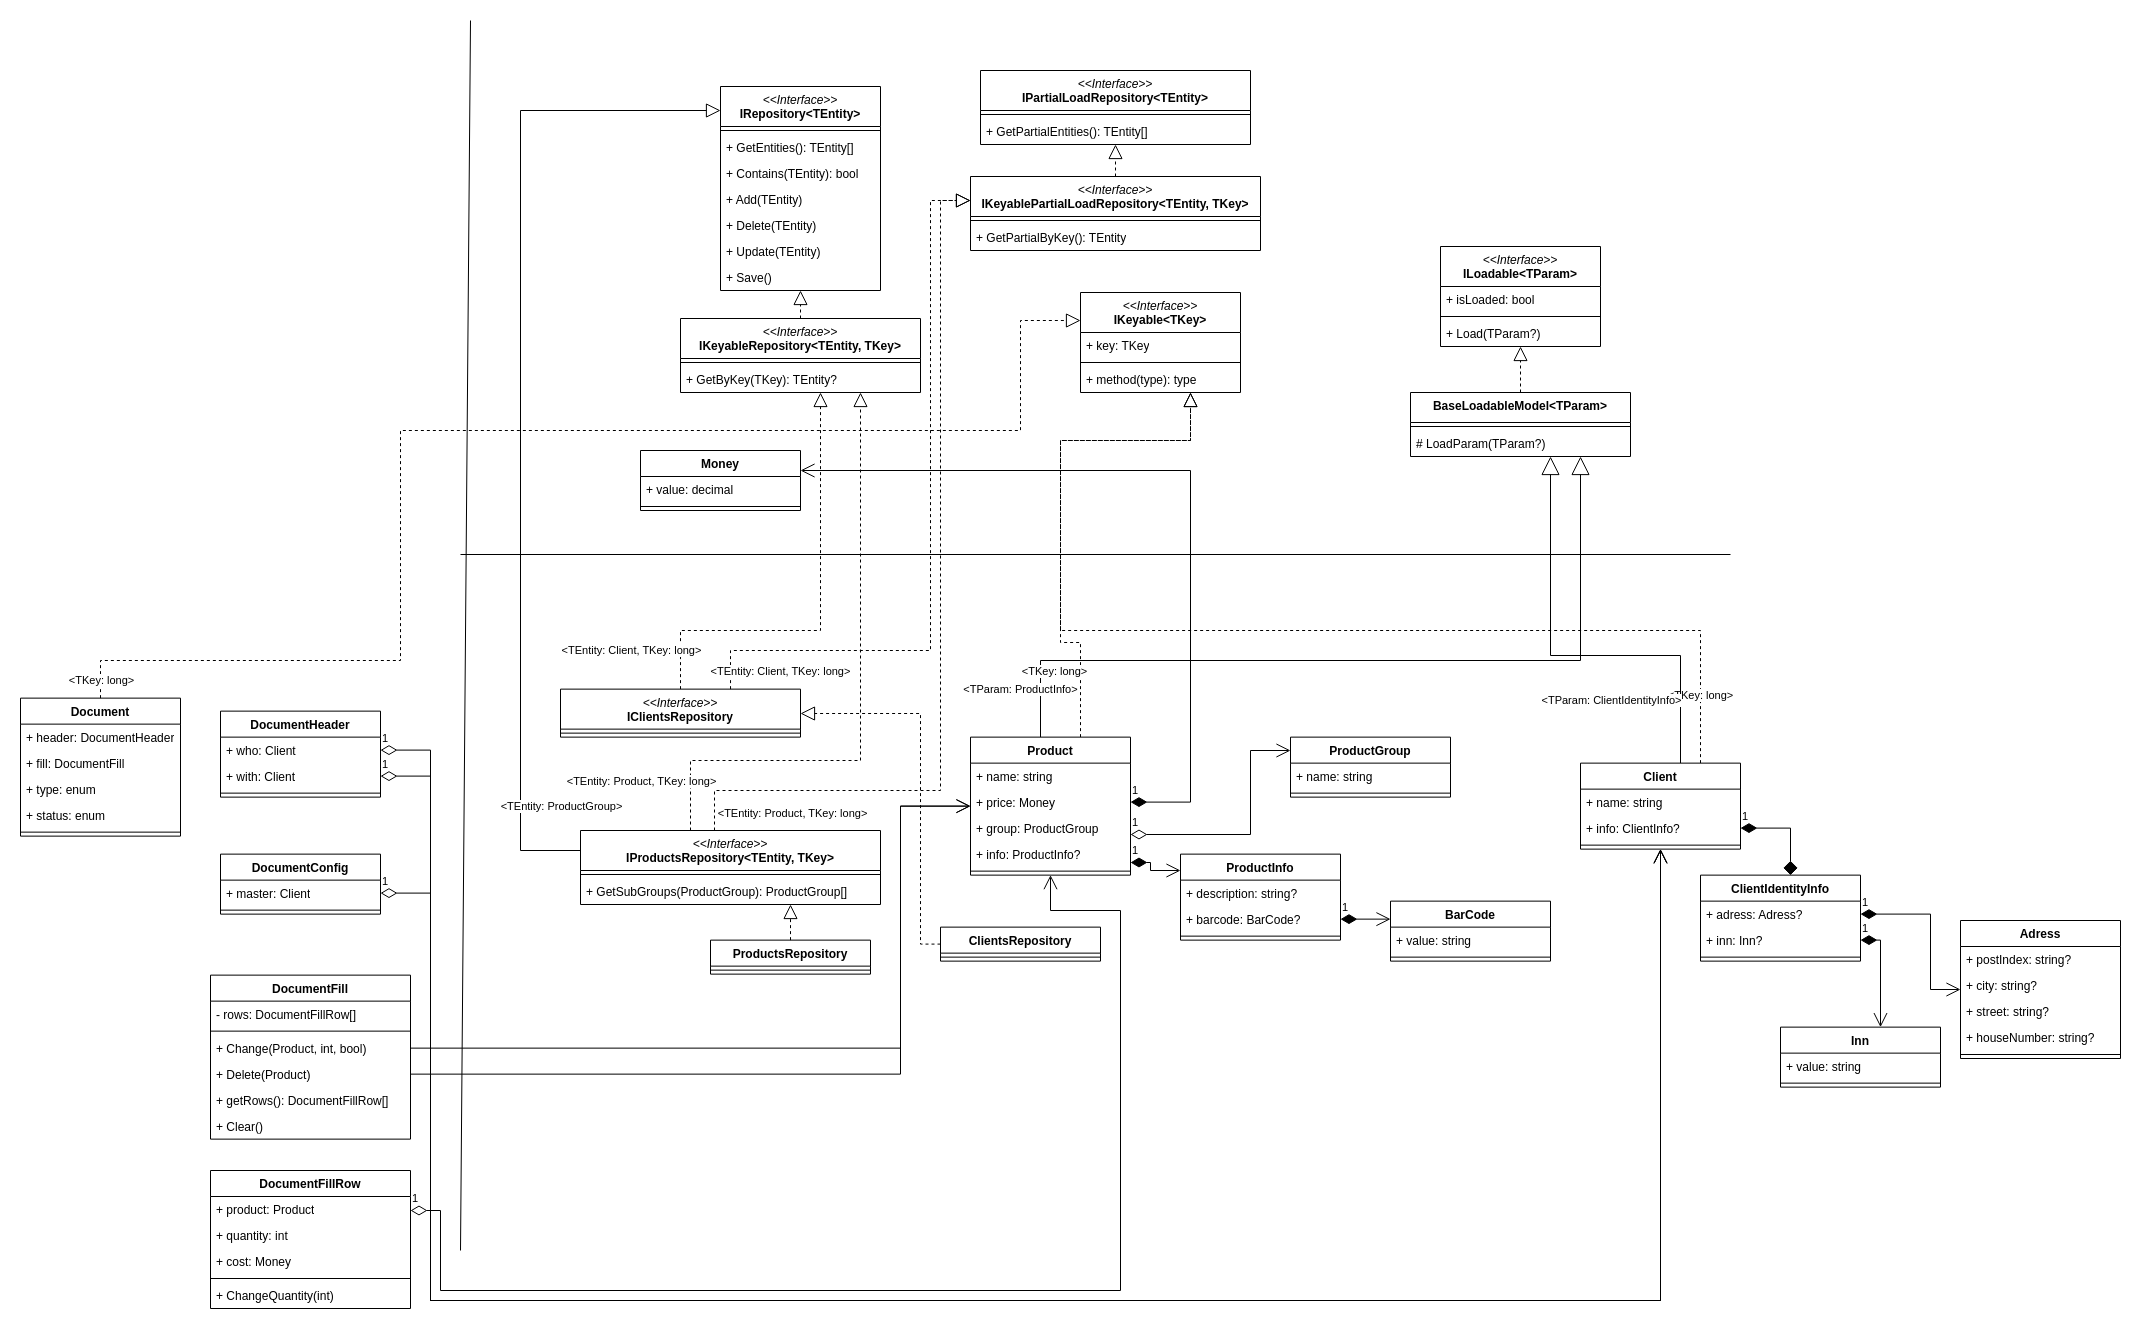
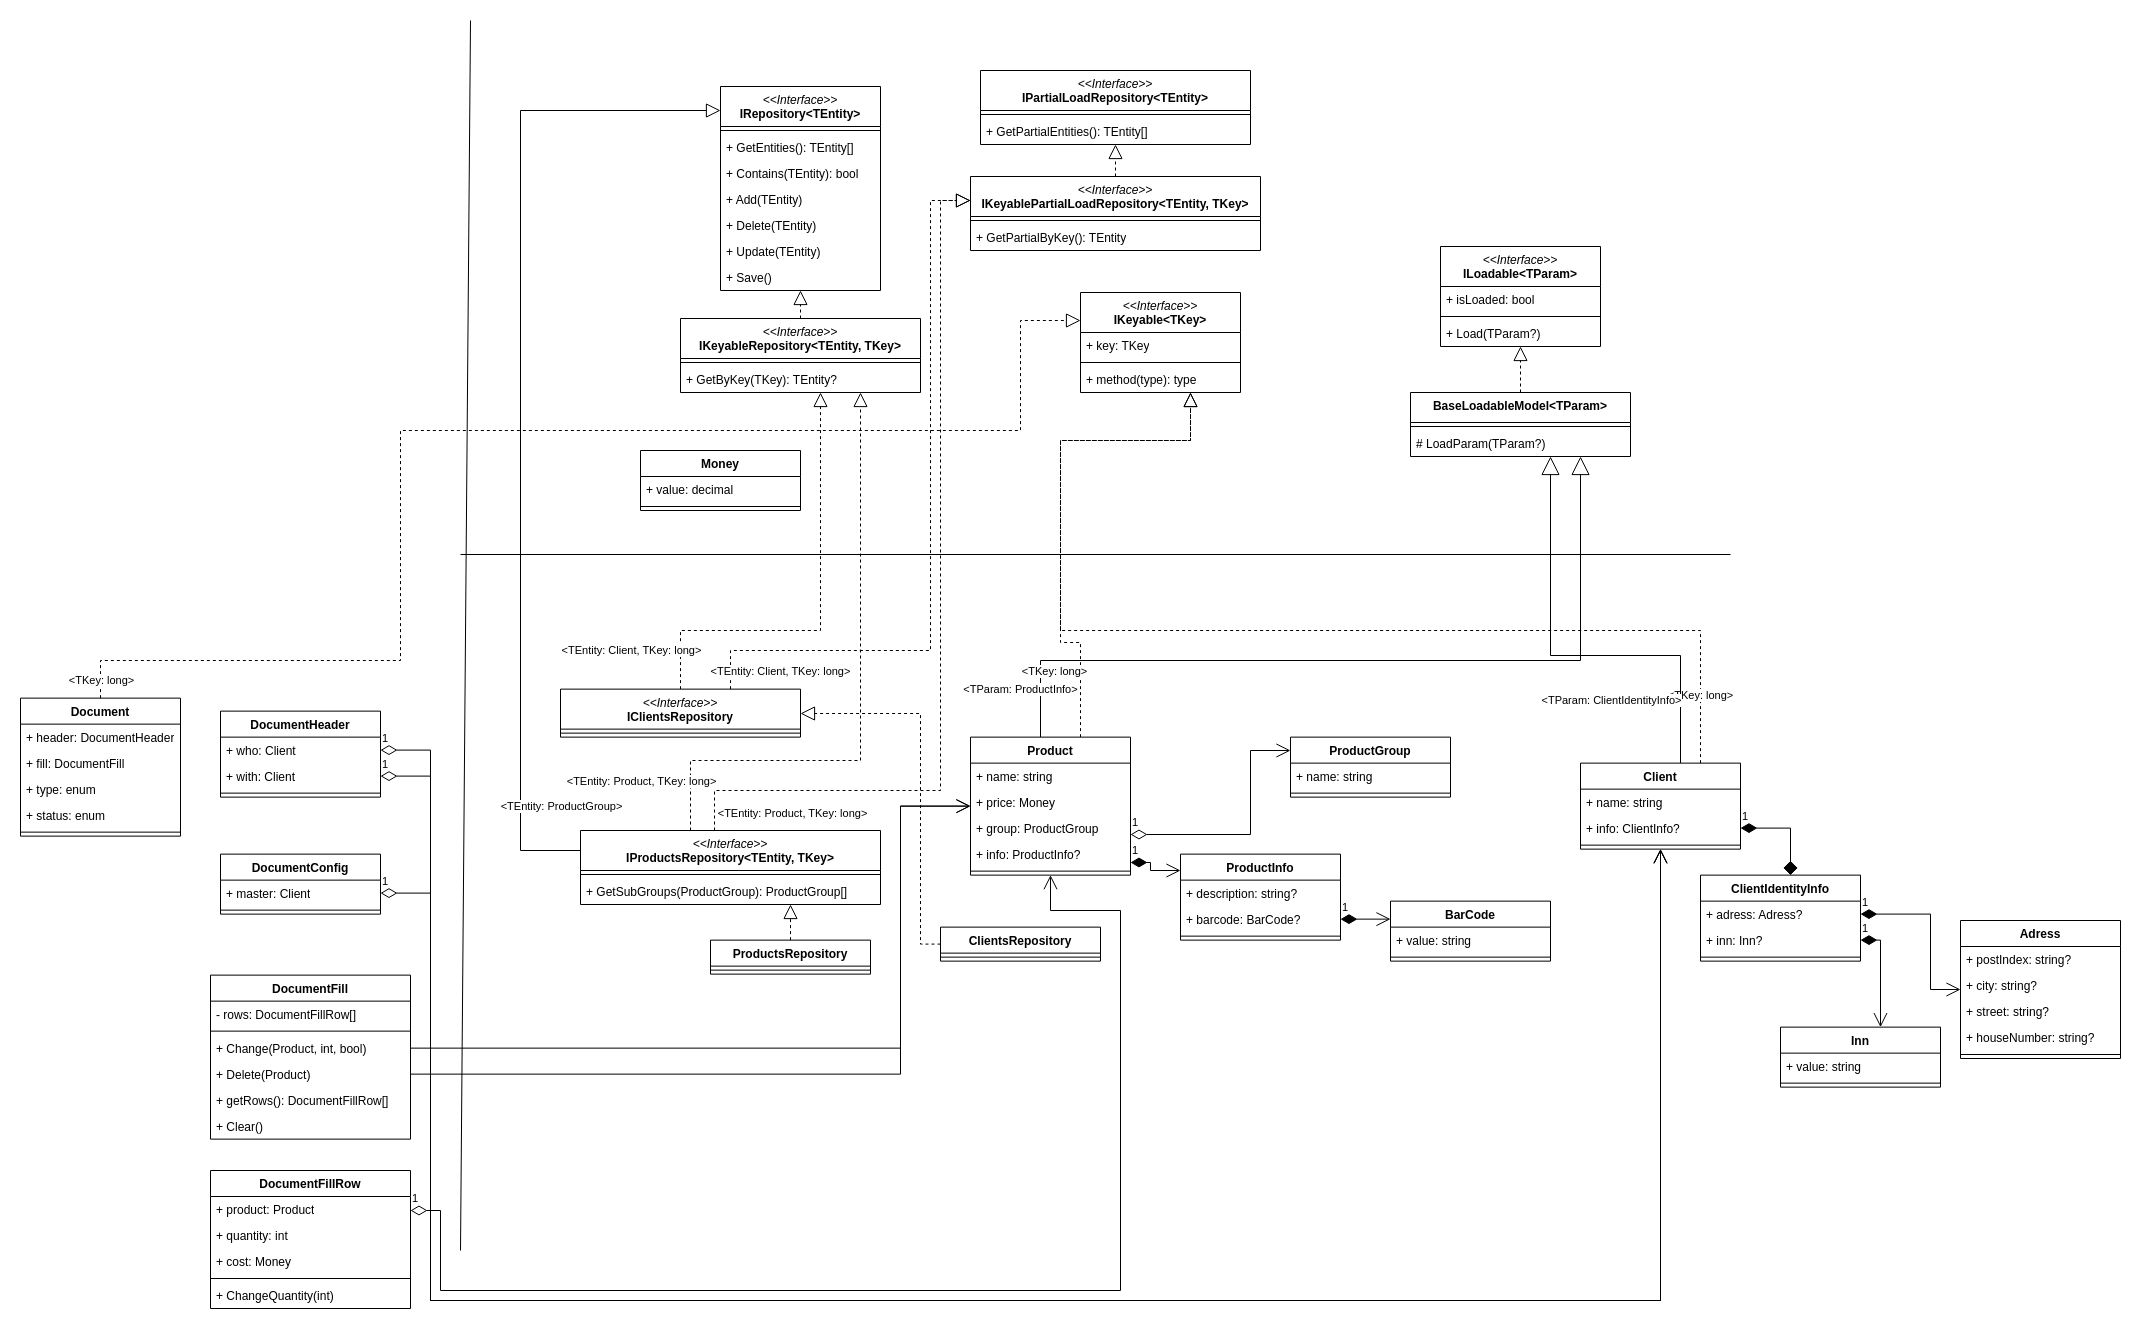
(1184, 471) -> none
